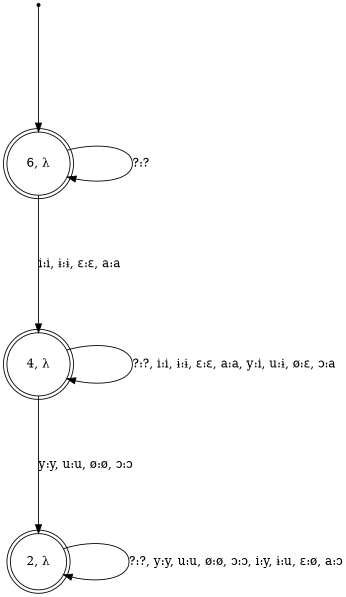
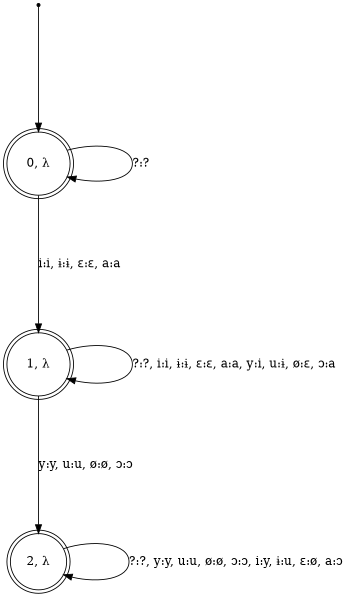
(39, 164) -> (39, 164)
(39, 364) -> (39, 364)
